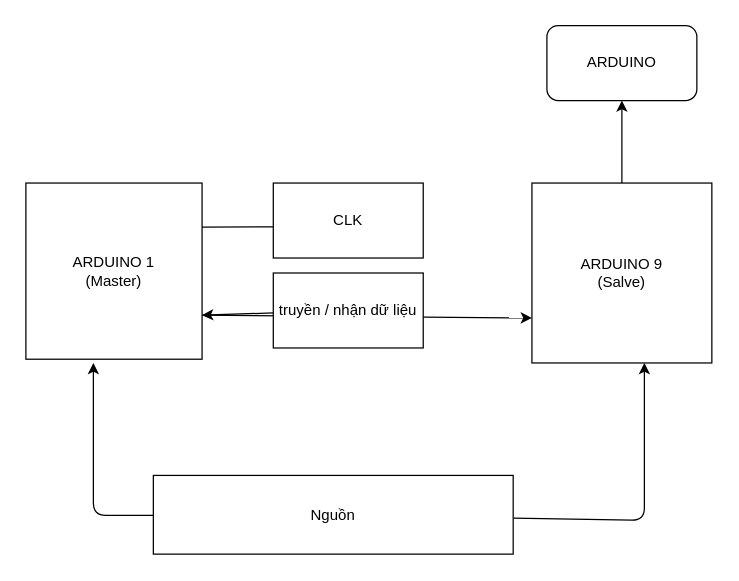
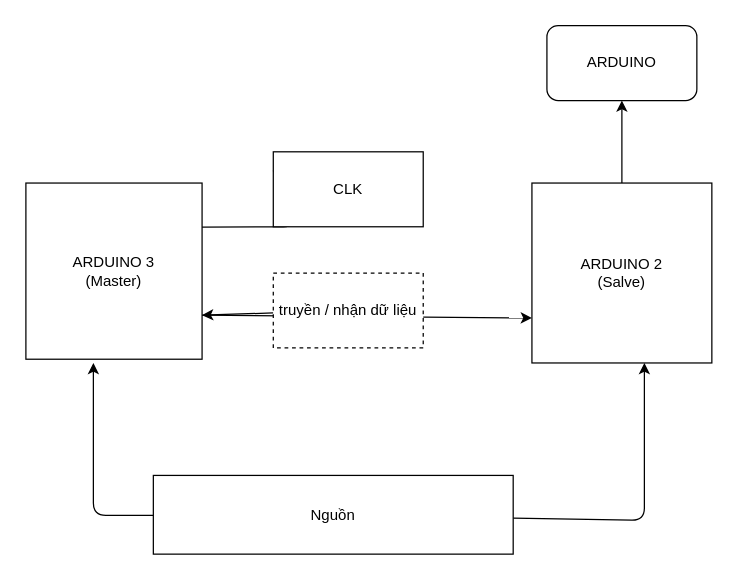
(348, 221) -> (348, 189)
(114, 272) -> (114, 272)
(622, 273) -> (622, 273)
(348, 311) -> (348, 311)
